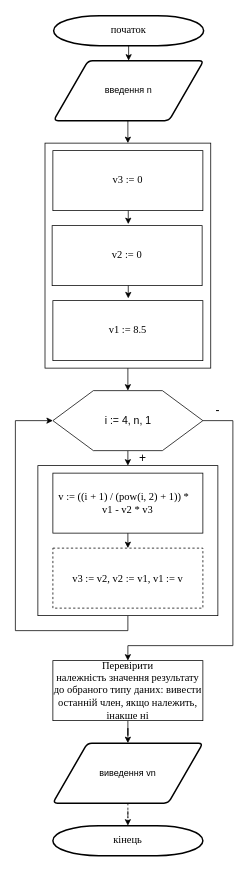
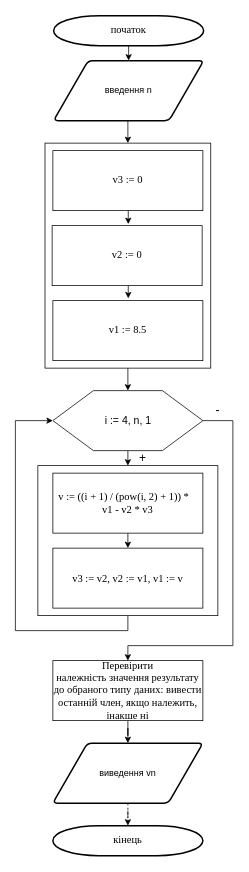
(128, 578) -> (128, 578)
